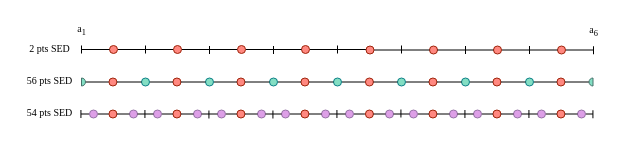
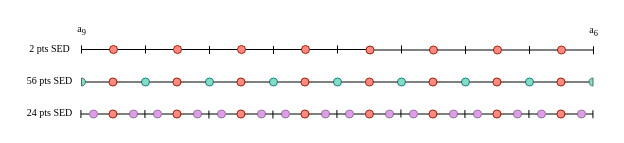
(82, 31) -> (82, 31)
(50, 113) -> (50, 113)
